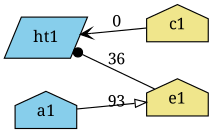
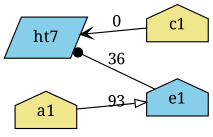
(46, 38) -> (46, 38)
(177, 99) -> (177, 99)
(46, 112) -> (46, 112)
